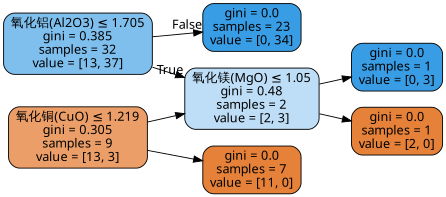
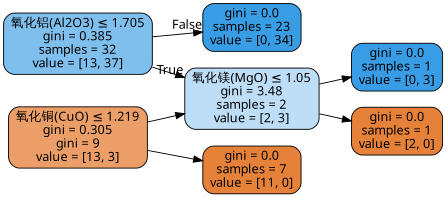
(252, 91) -> (252, 91)
(78, 144) -> (78, 144)
